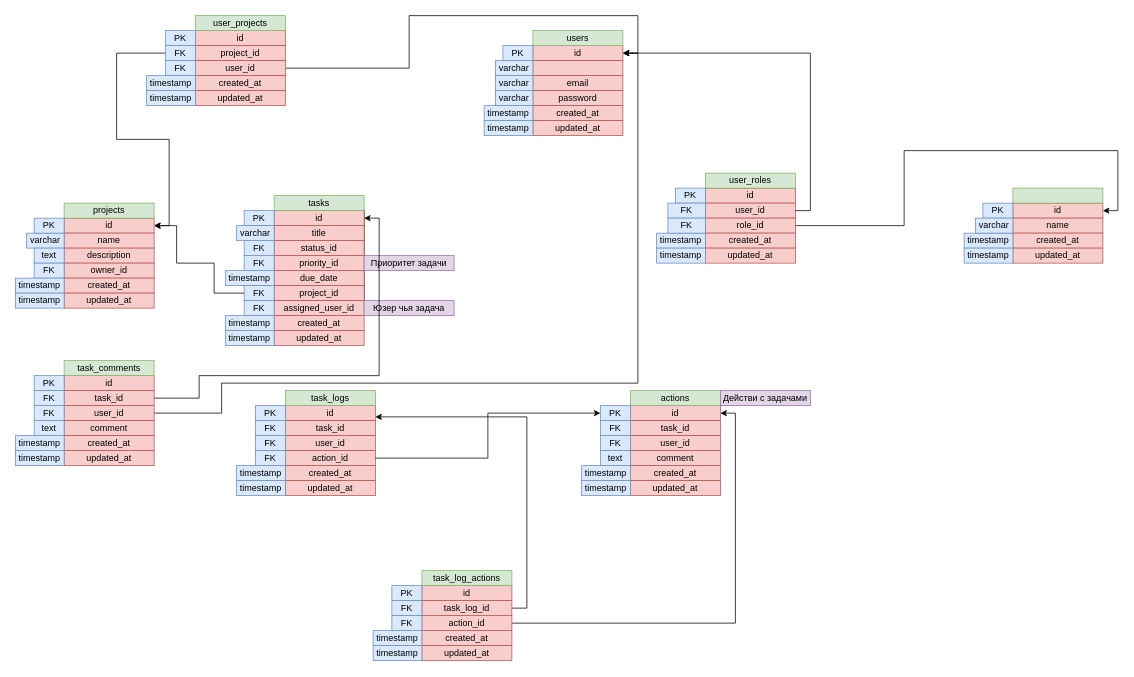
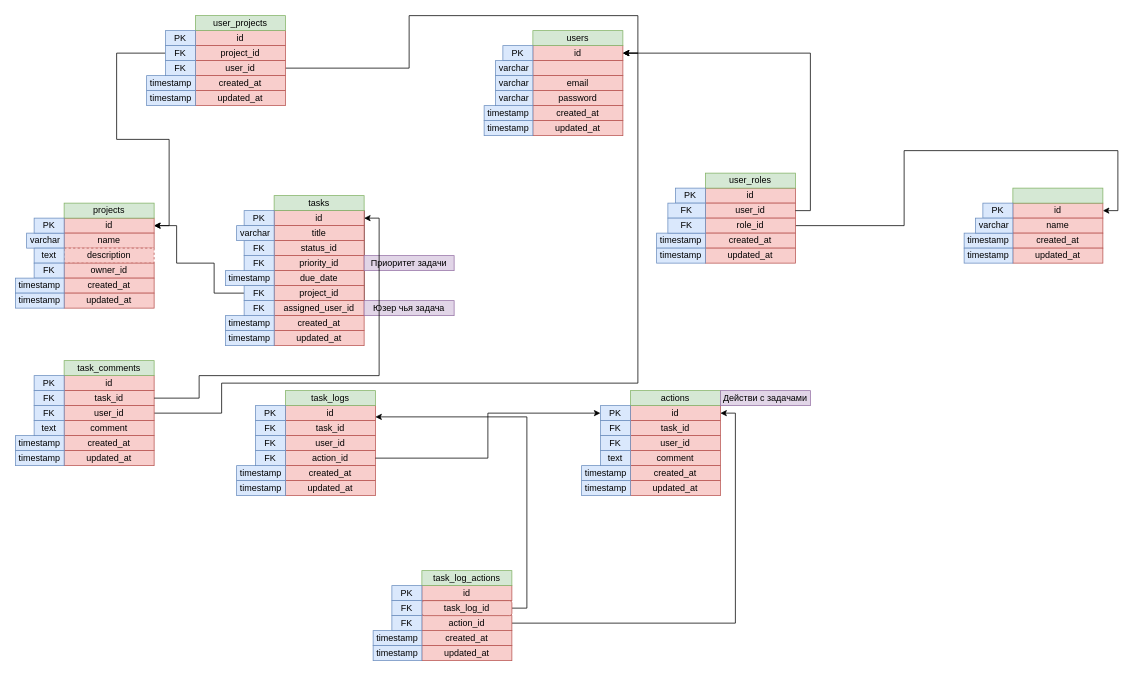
(109, 255) -> (109, 255)
(467, 608) -> (467, 608)
